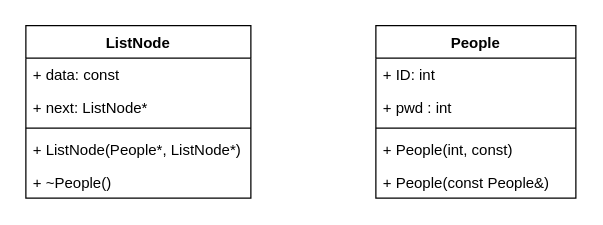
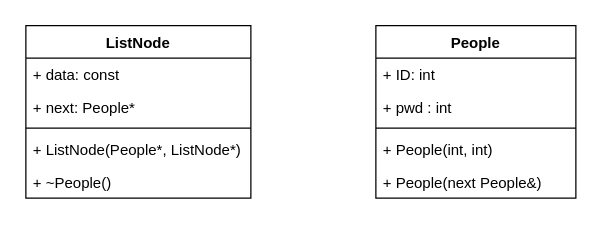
(96, 108) -> (88, 108)
(457, 150) -> (446, 150)
(471, 183) -> (467, 183)
